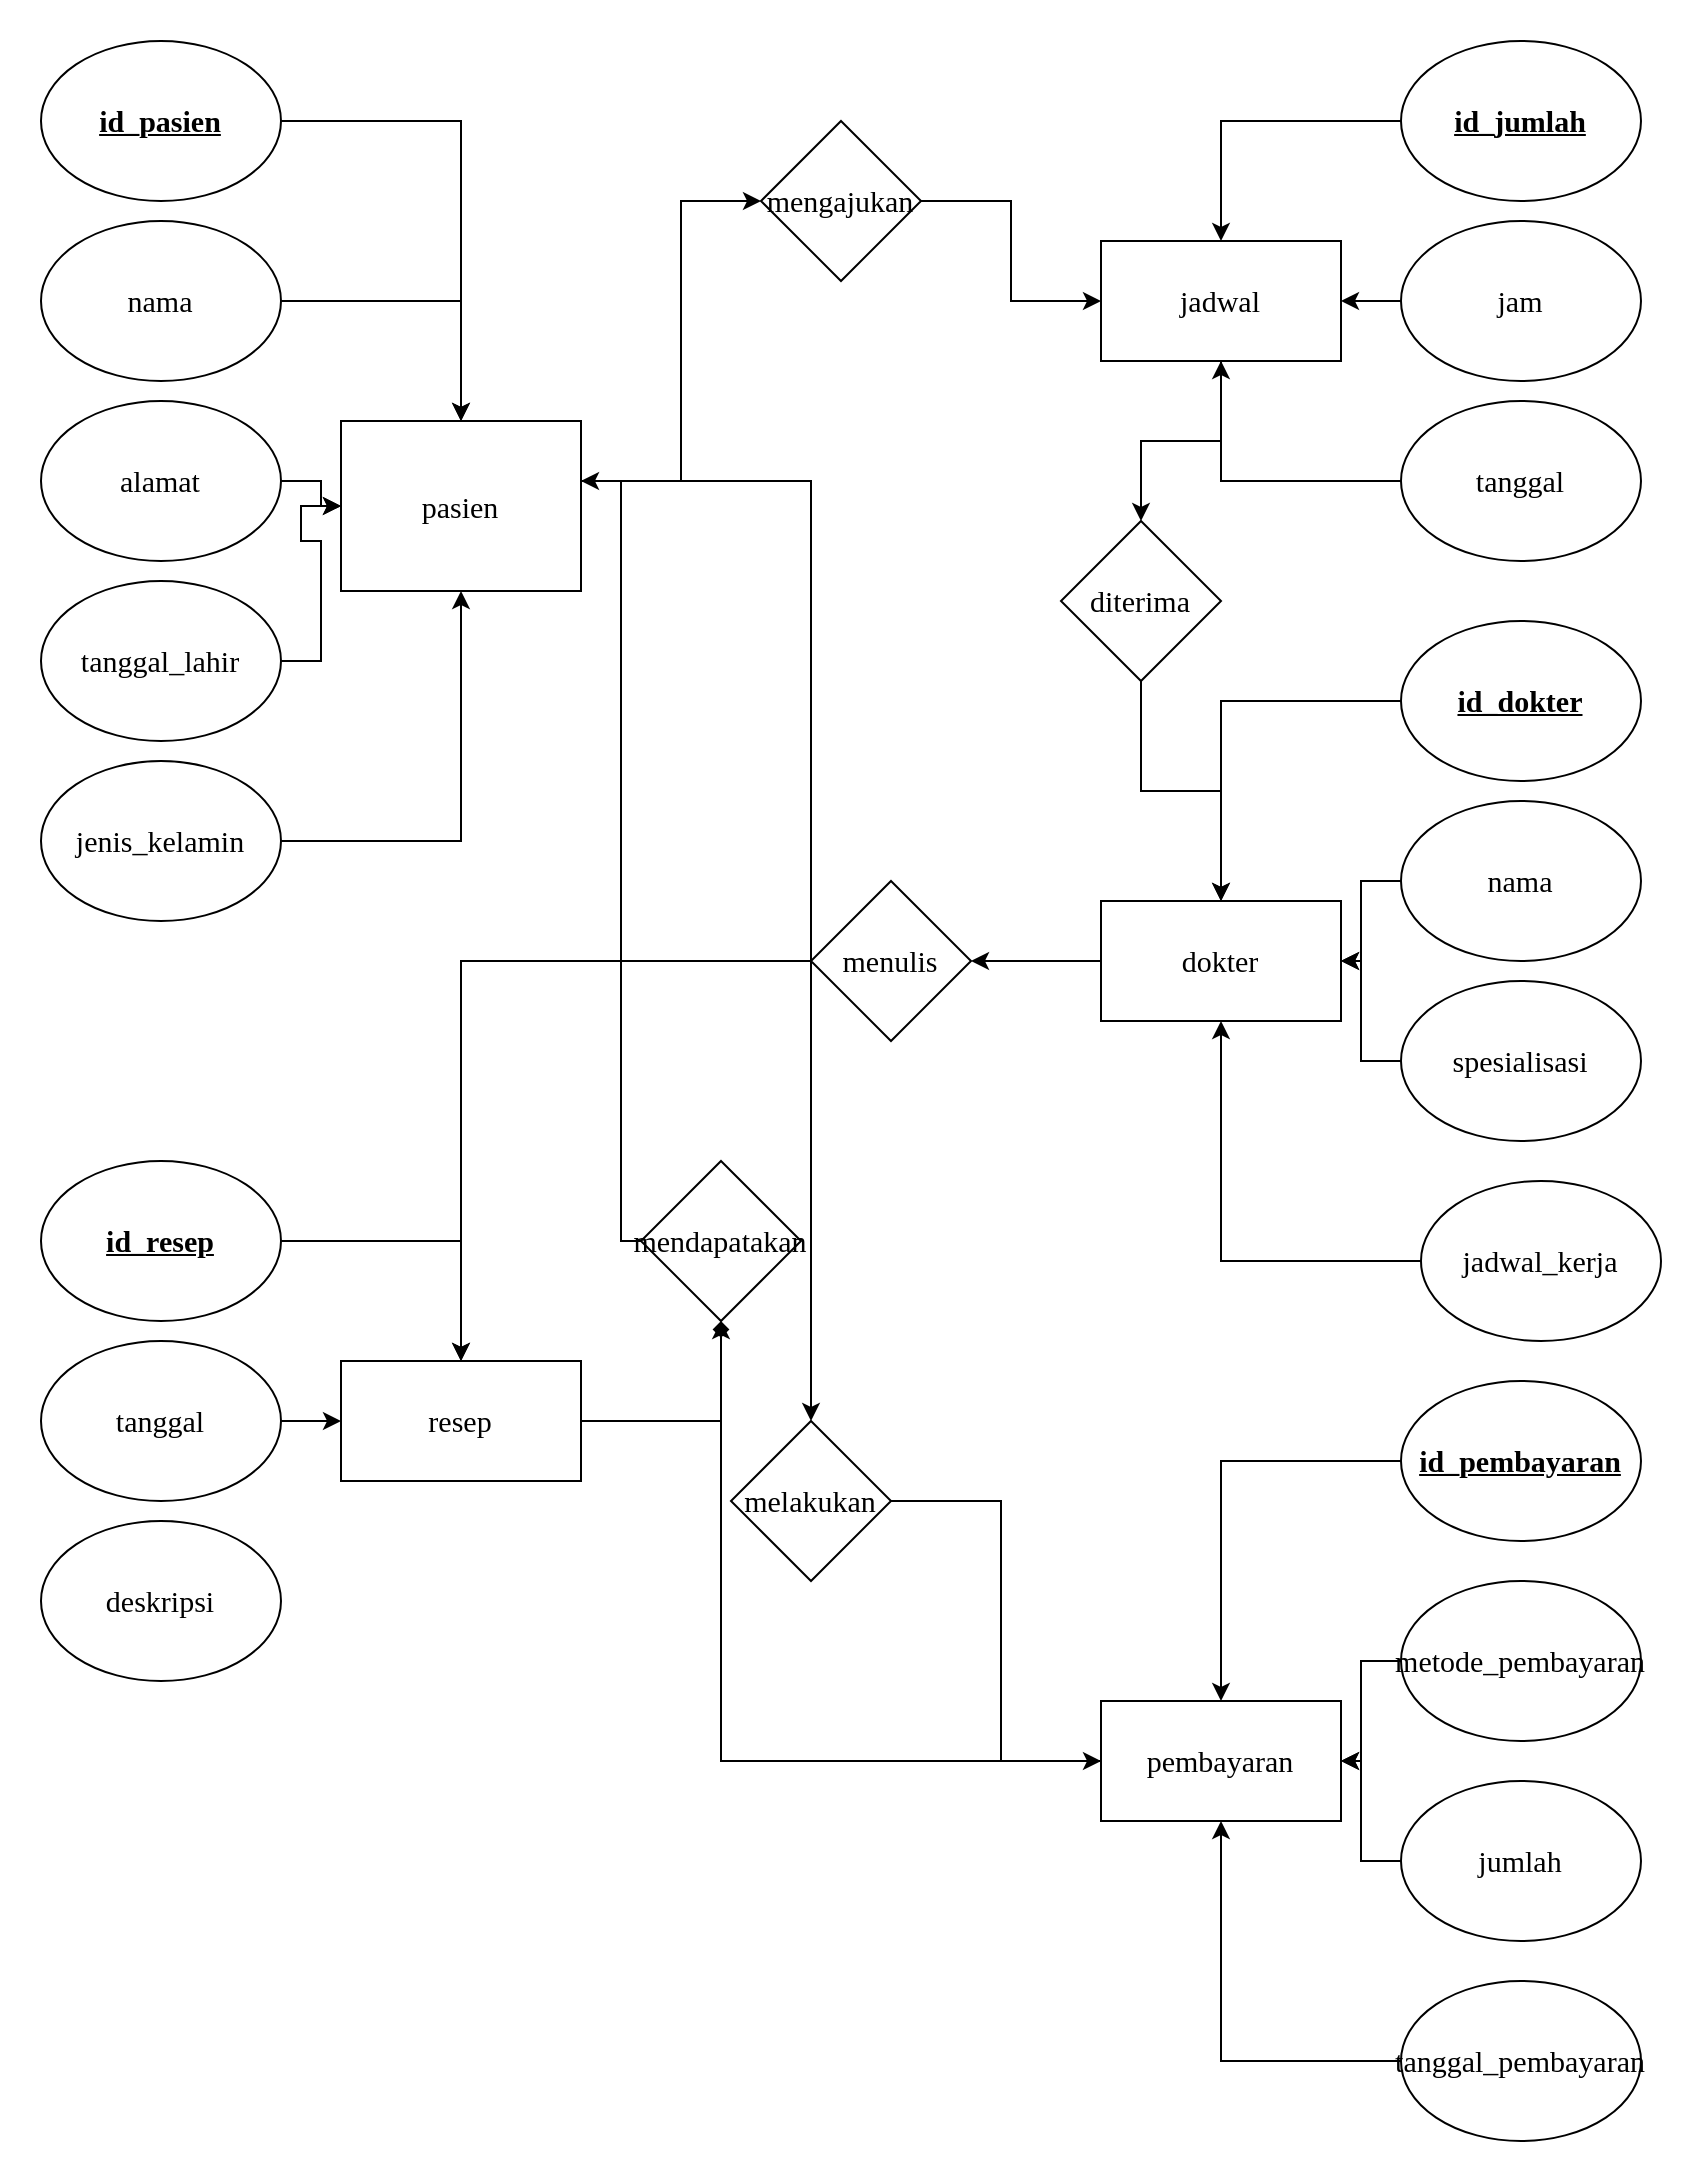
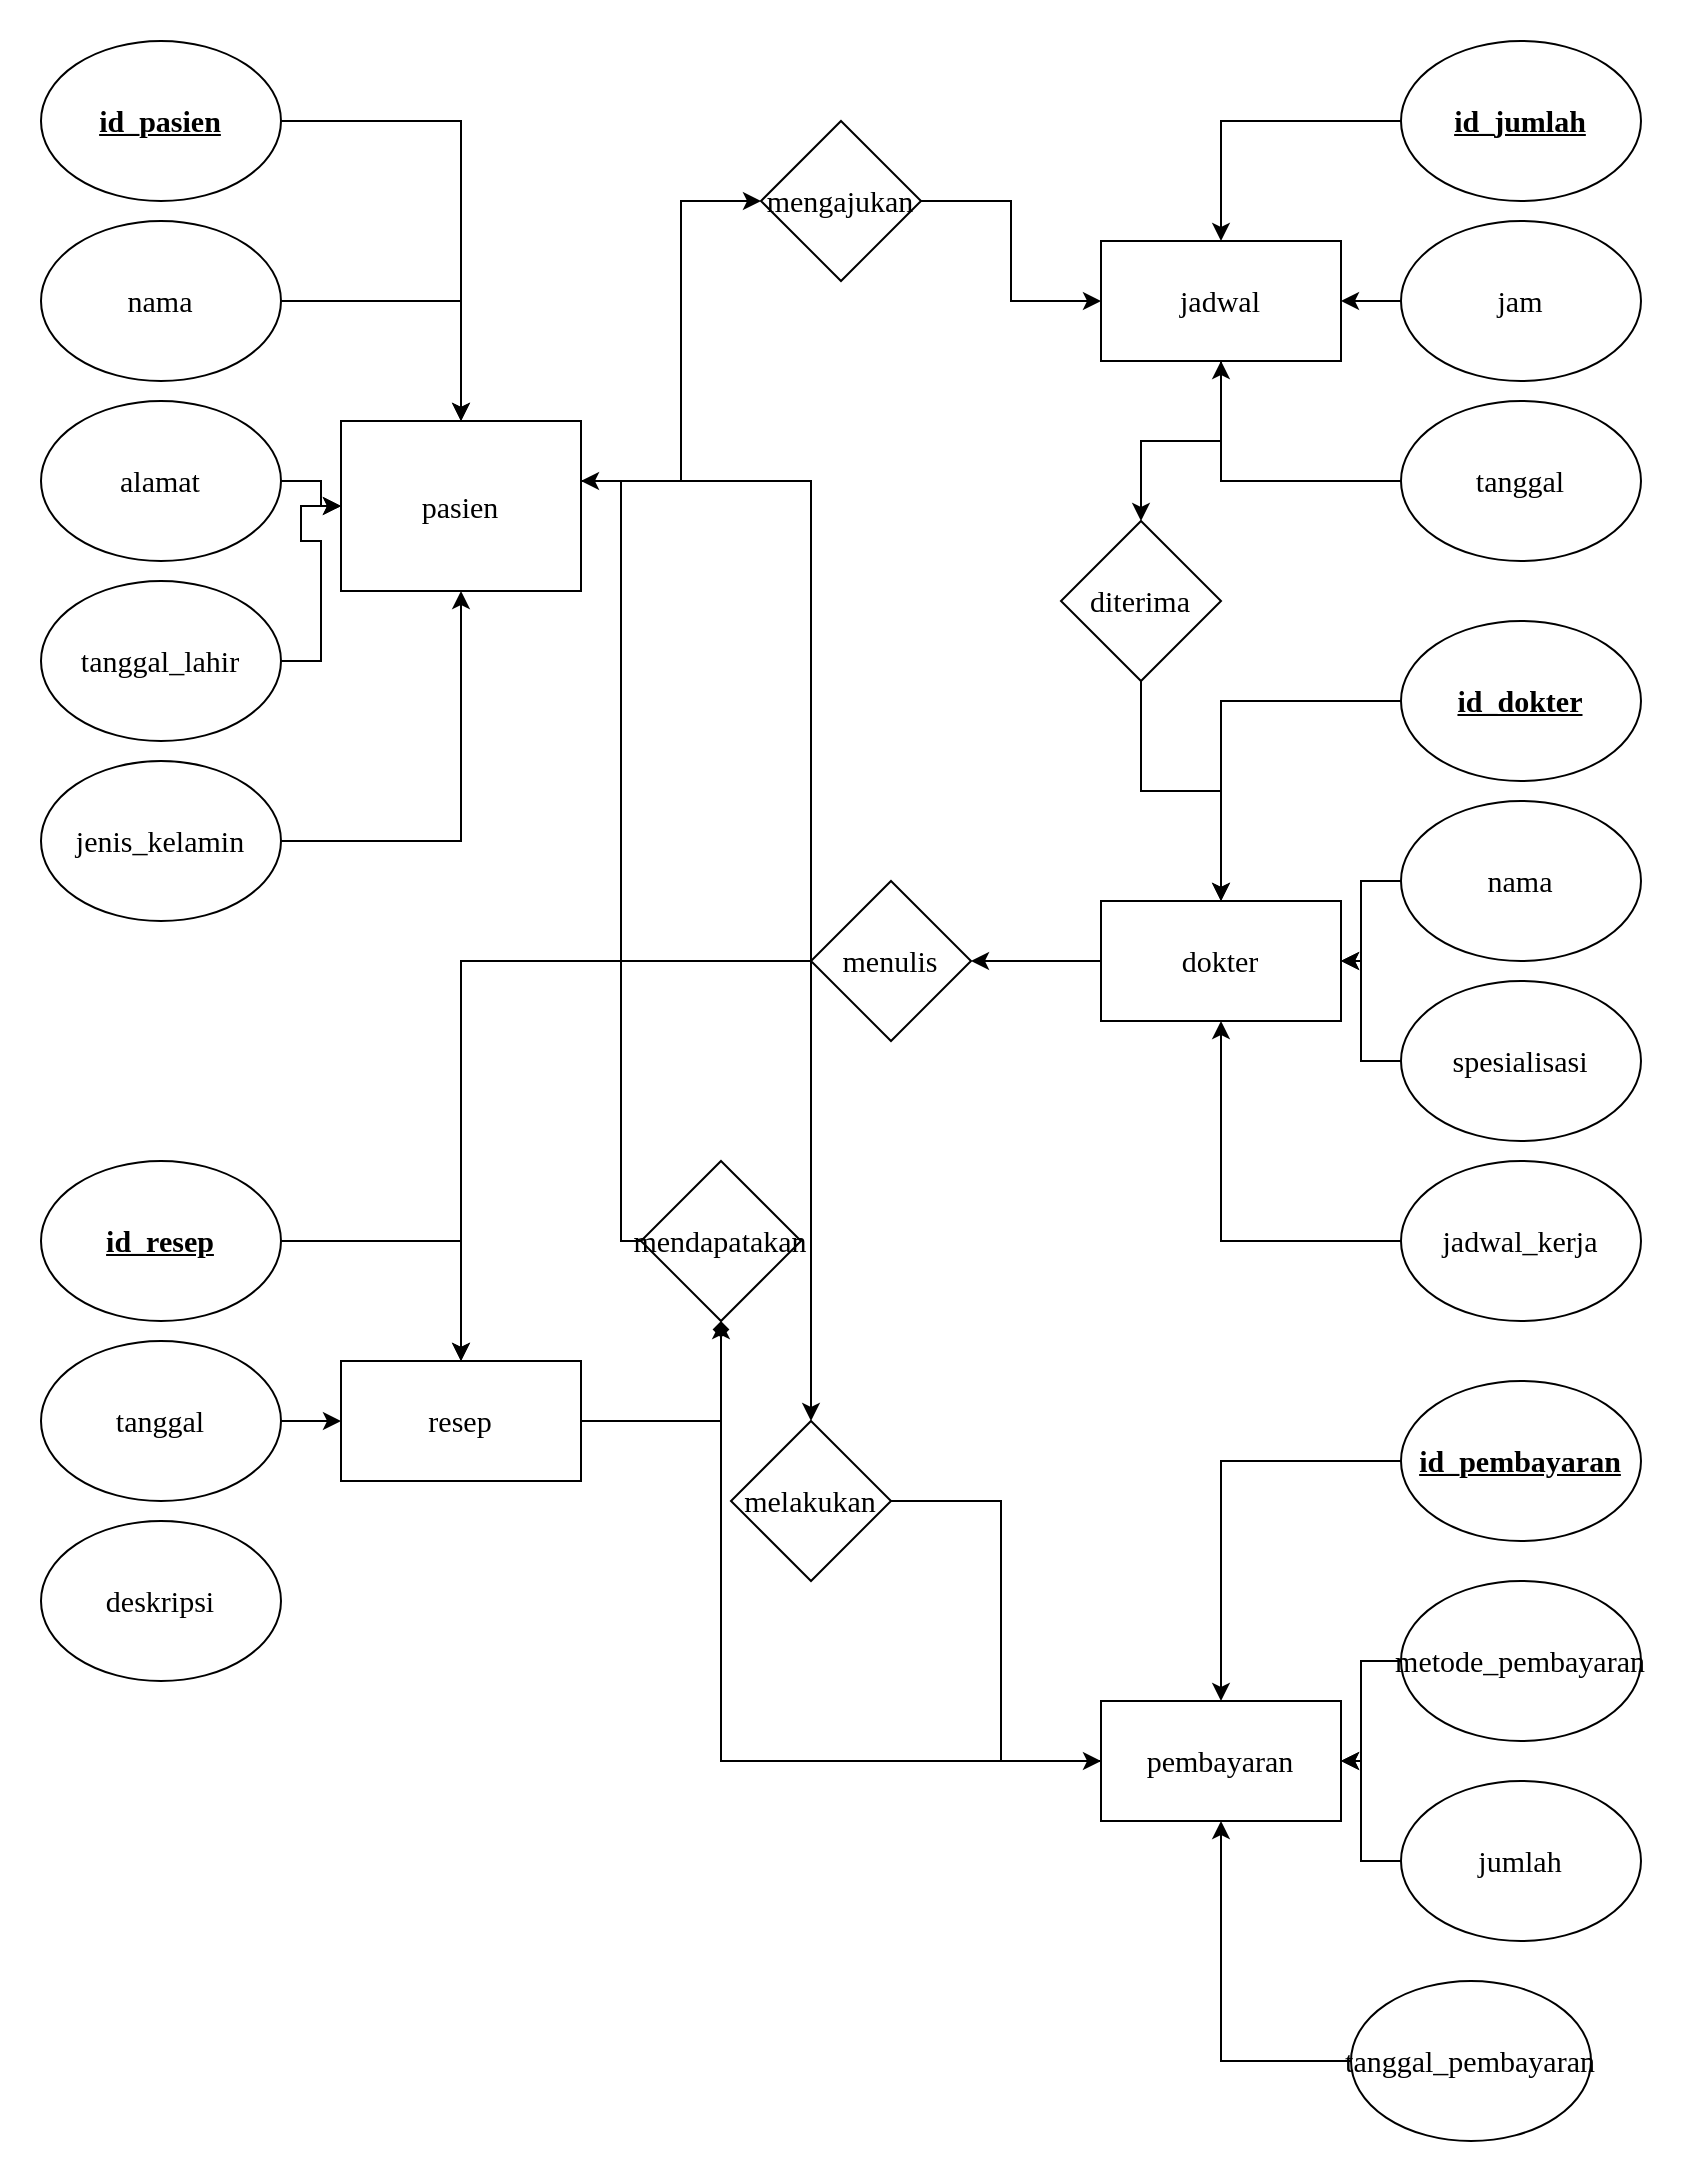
(1541, 1261) -> (1521, 1241)
(1521, 2061) -> (1471, 2061)
